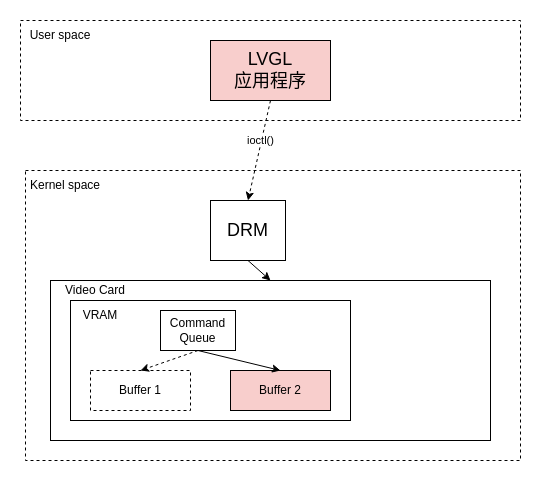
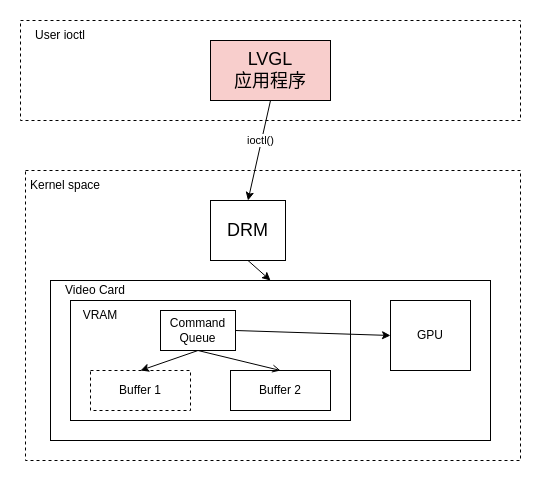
(61, 36) -> (61, 36)
(255, 171) -> (255, 171)
none -> (310, 333)
none -> (431, 336)
(171, 360) -> (171, 360)
(272, 369) -> (274, 369)
(281, 391) -> (281, 391)
